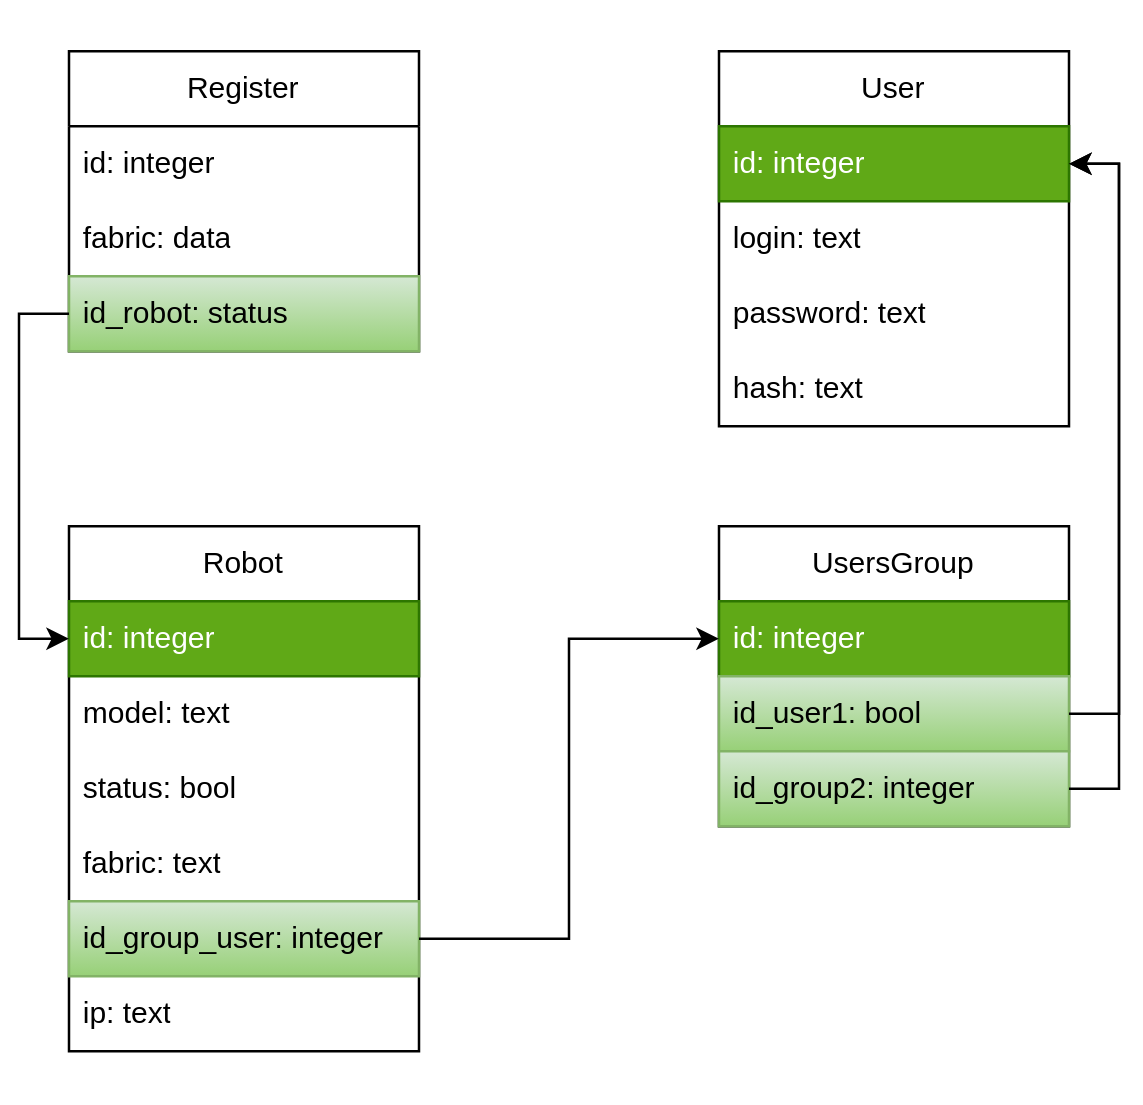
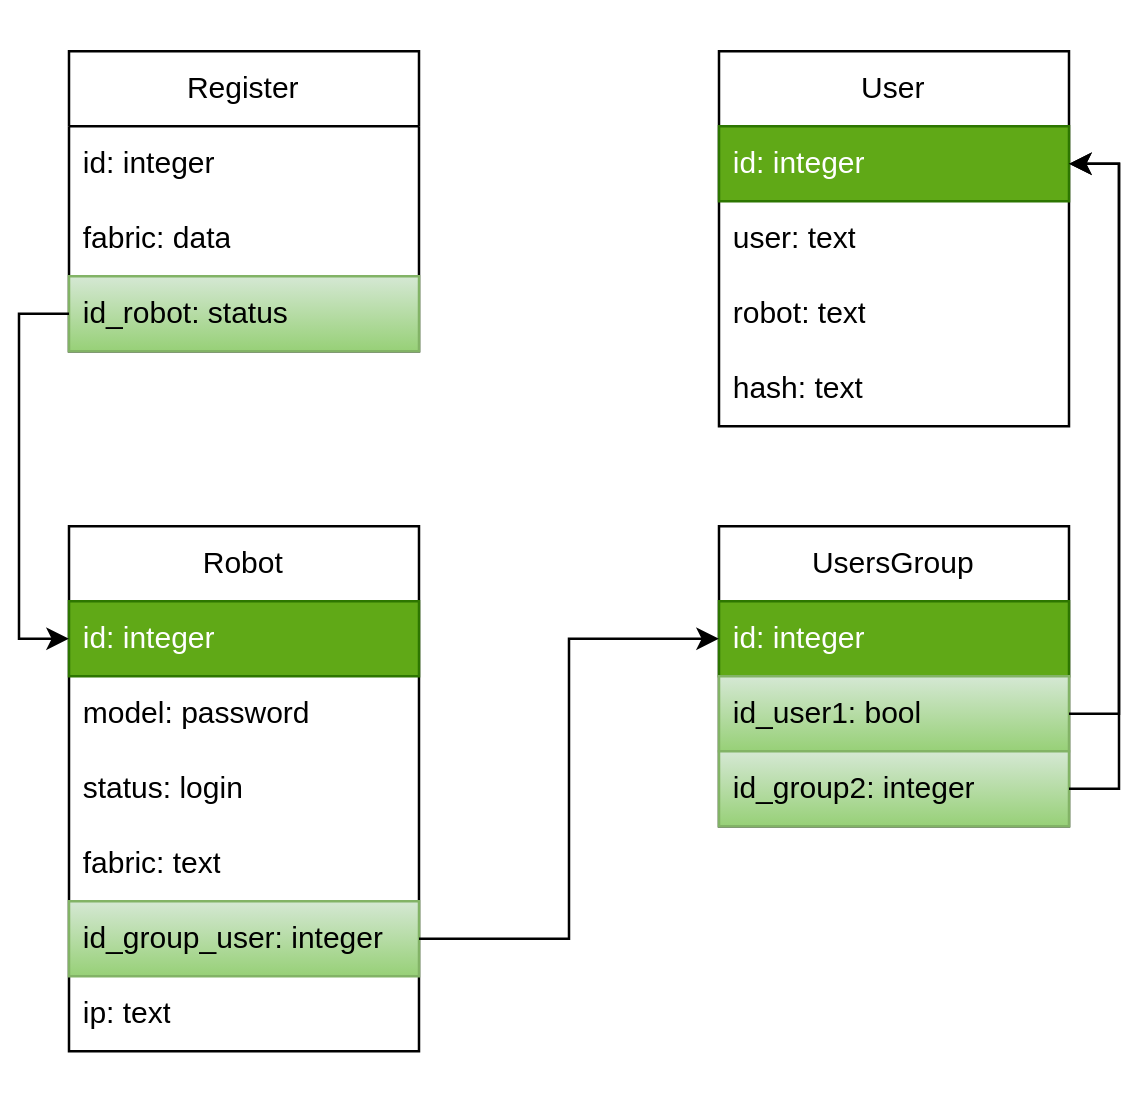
(811, 239) -> (810, 239)
(844, 314) -> (818, 314)
(164, 714) -> (198, 714)
(173, 789) -> (177, 789)
